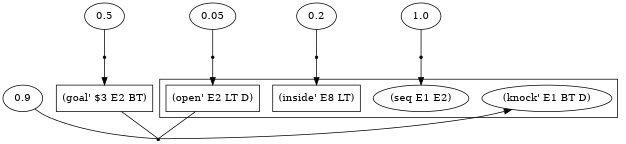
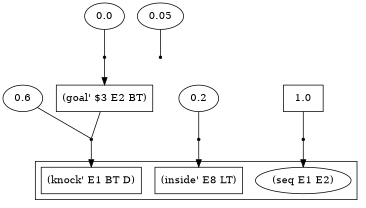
(105, 16) -> (105, 16)
(421, 16) -> (303, 98)
(23, 98) -> (23, 98)
(213, 98) -> none
(547, 98) -> (91, 180)
